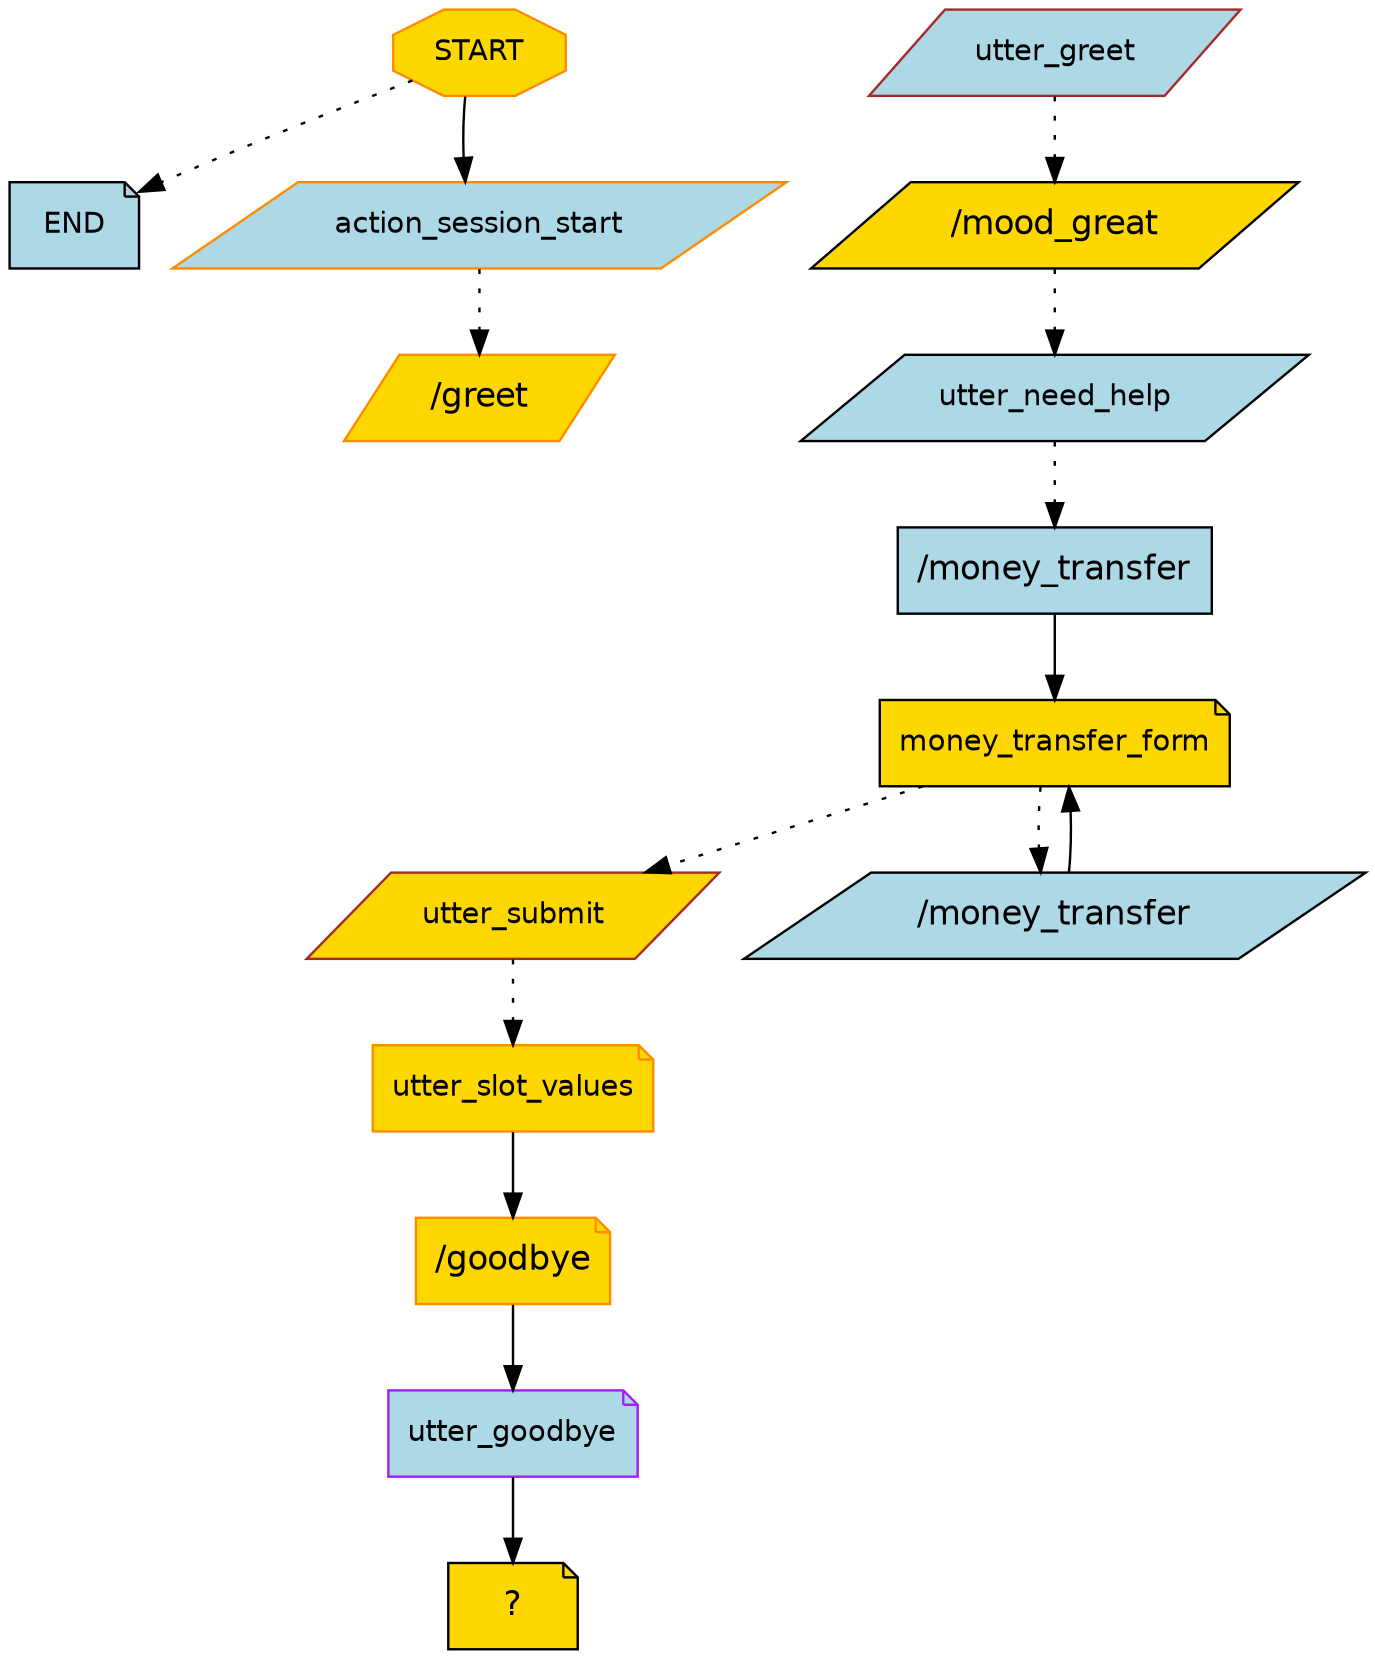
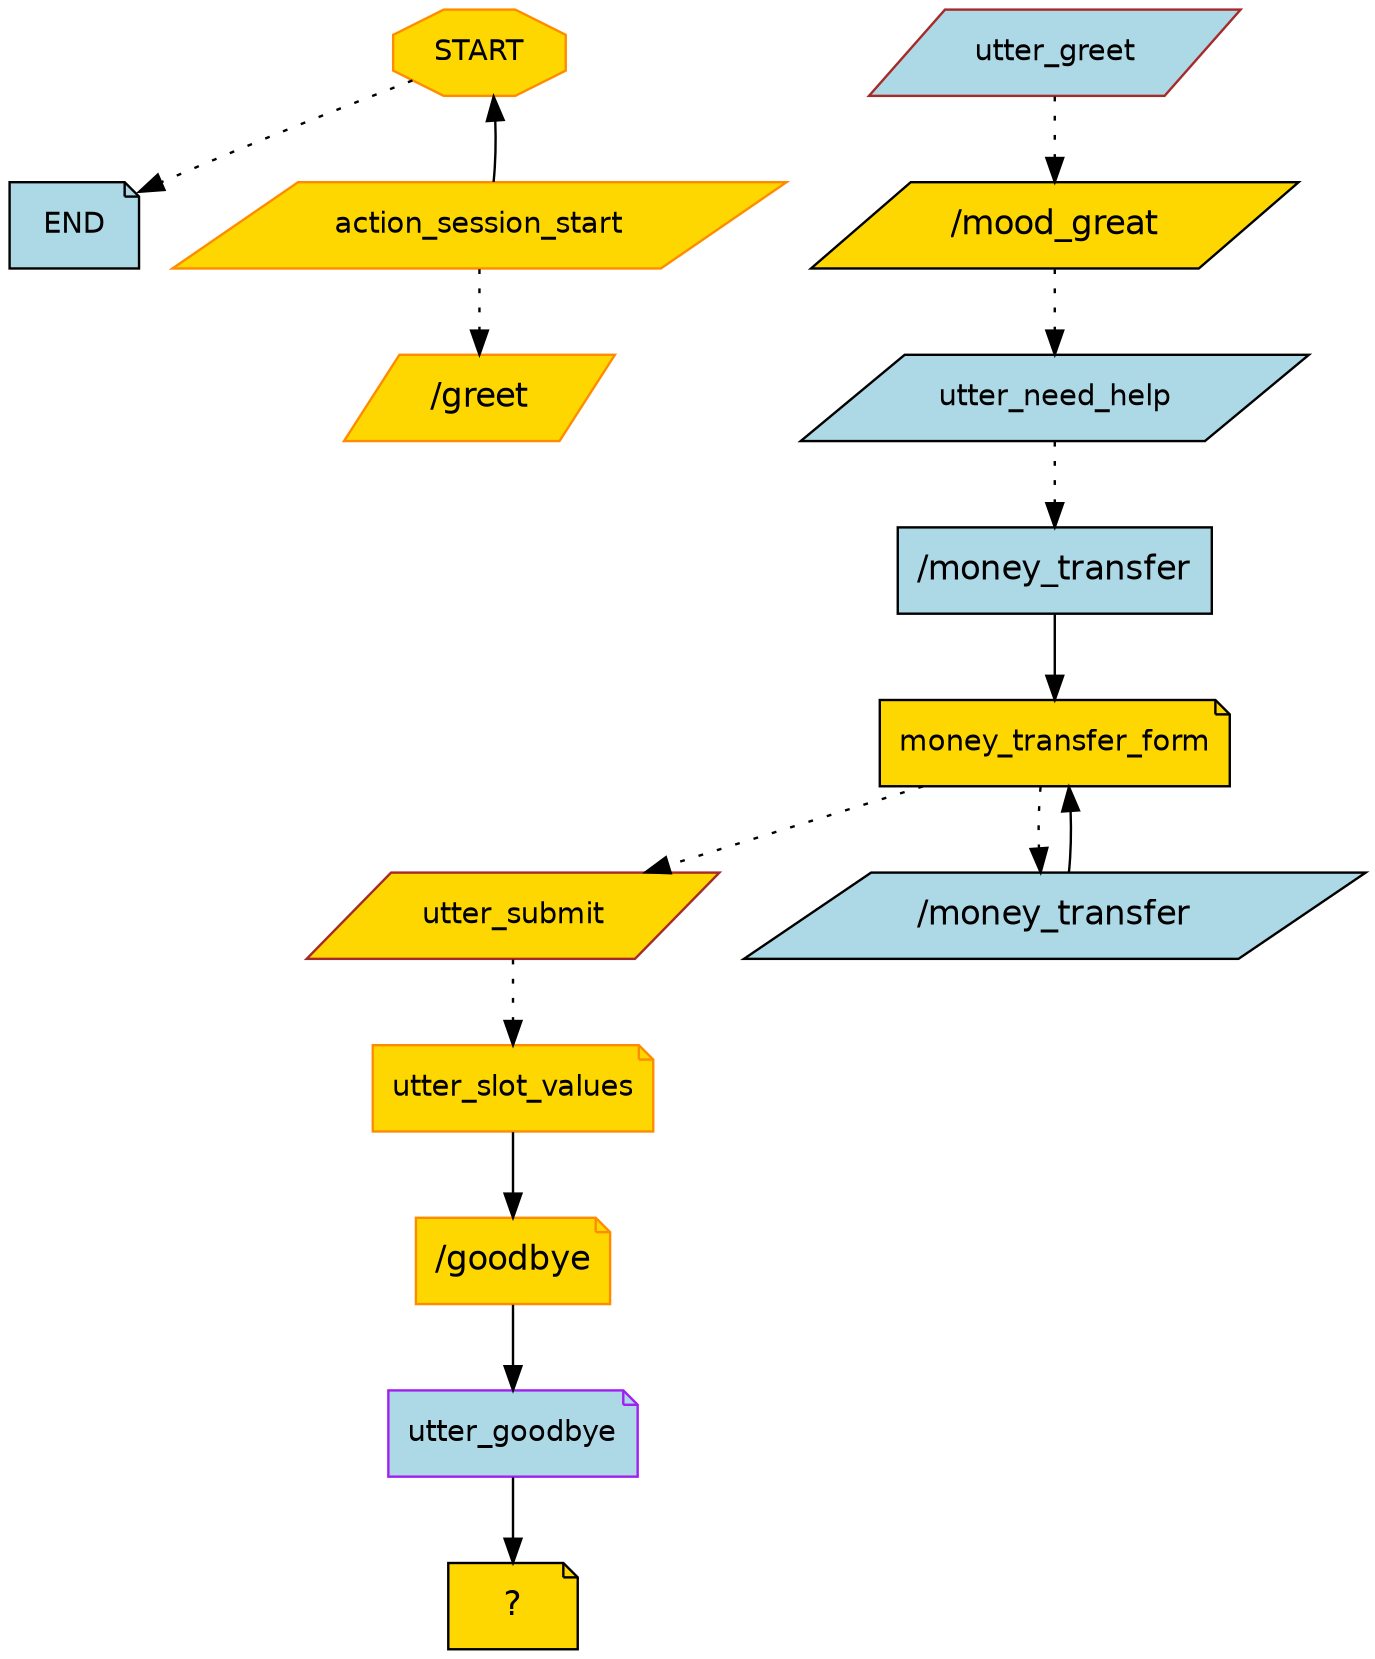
(463, 127) -> (495, 151)
(479, 225) -> (479, 225)
